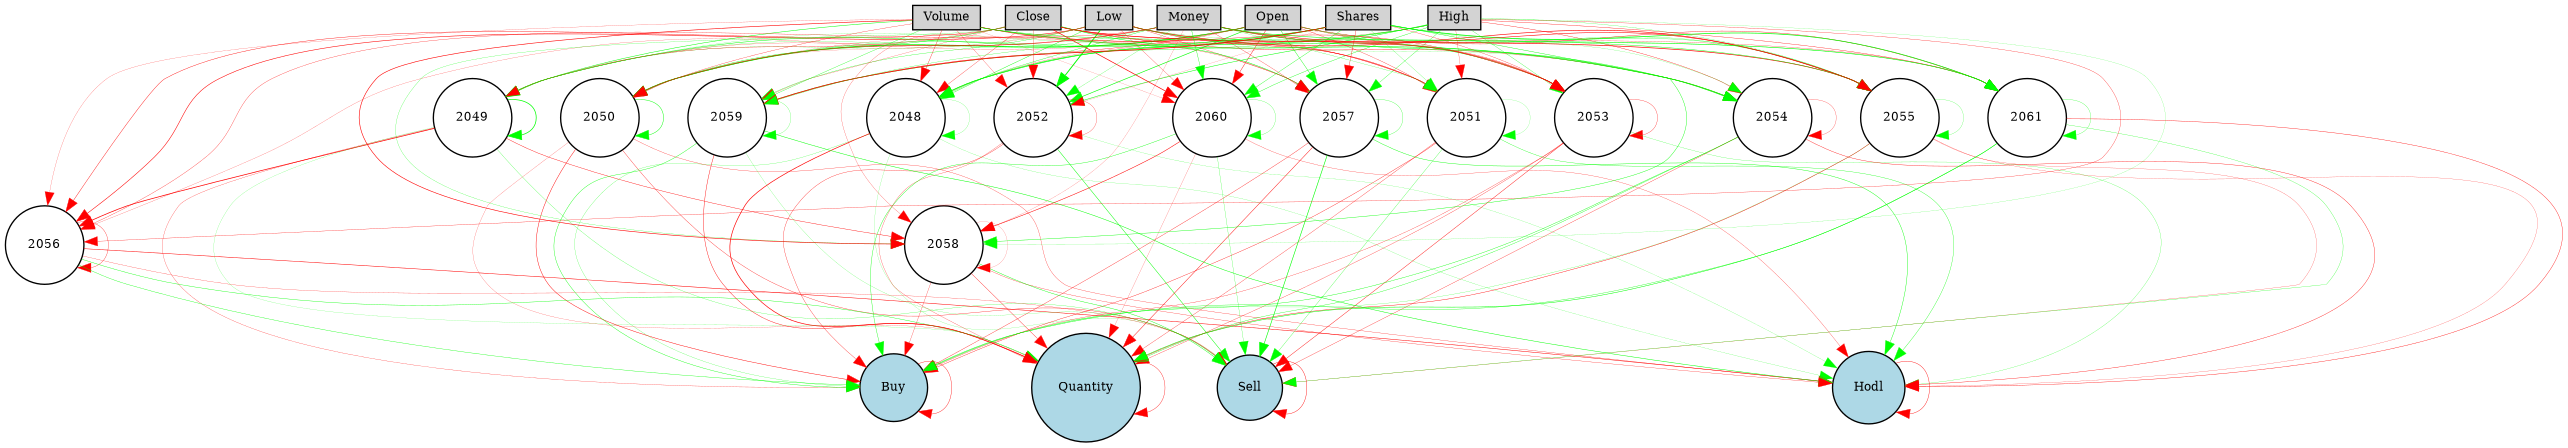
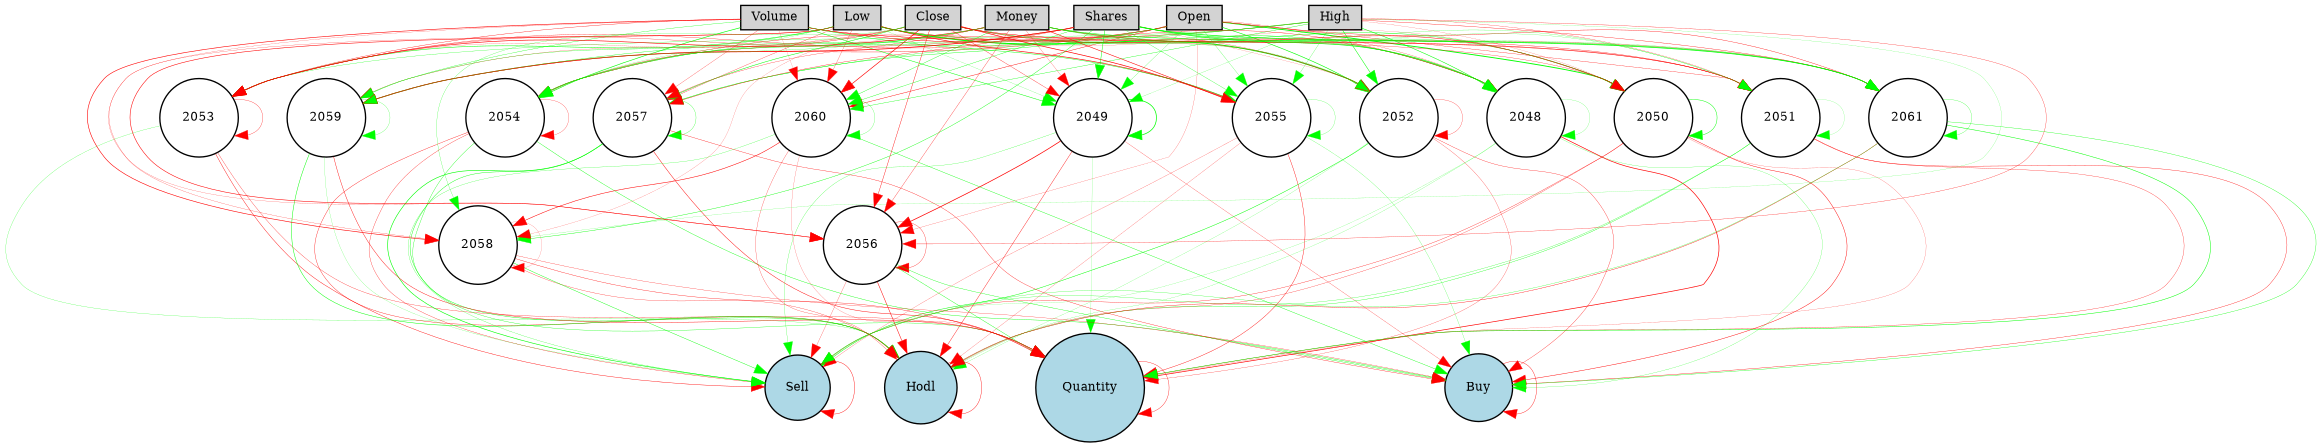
(695, 199) -> (1019, 234)
(1245, 290) -> none
(638, 342) -> none
